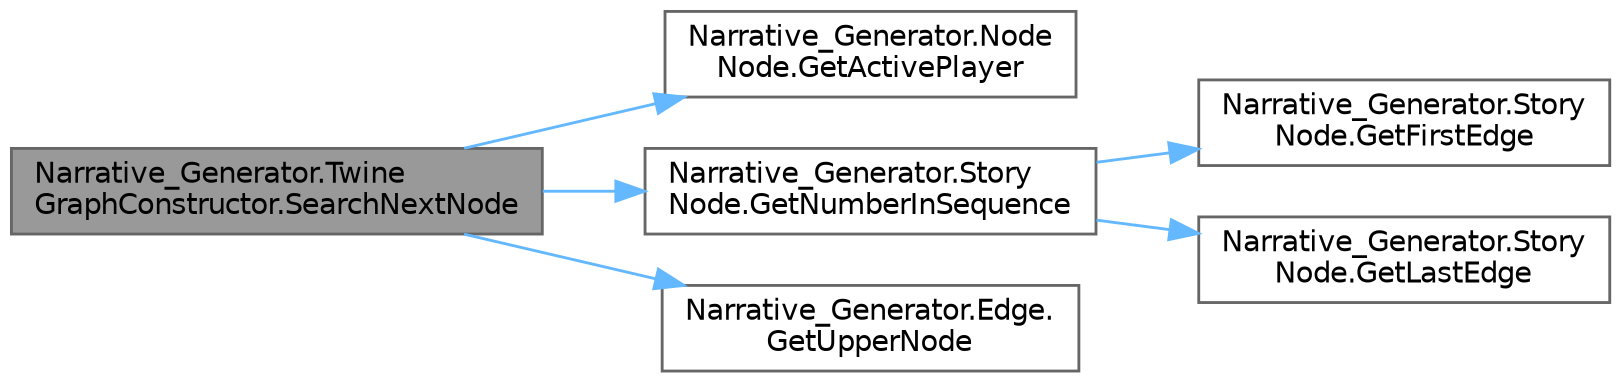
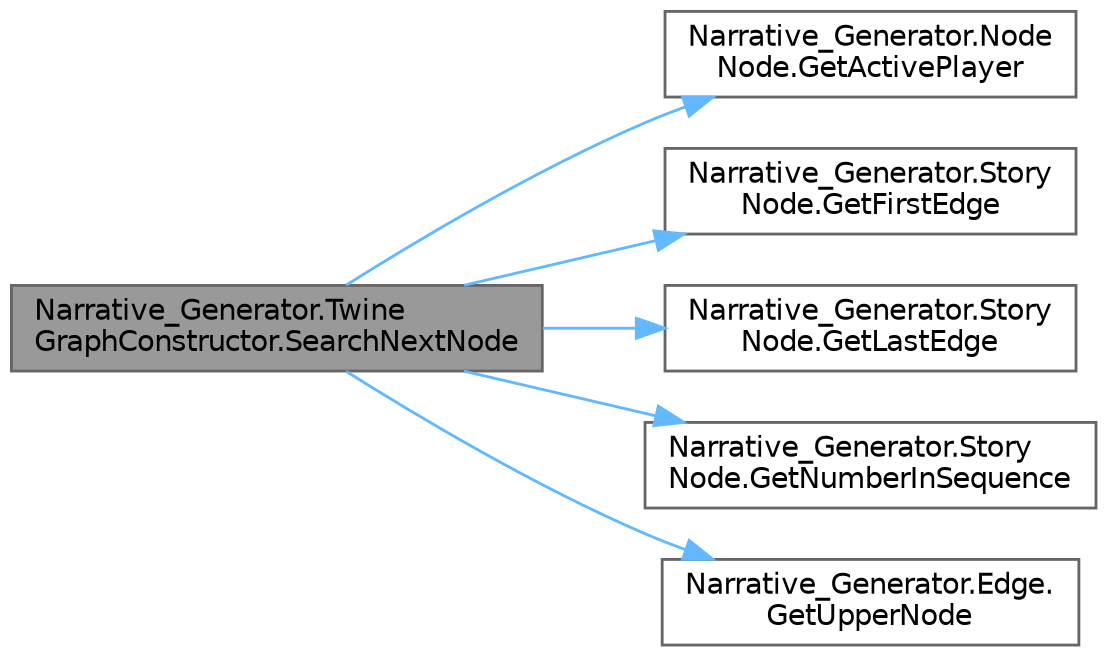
(1133, 158) -> (560, 263)
(1133, 225) -> (589, 328)
